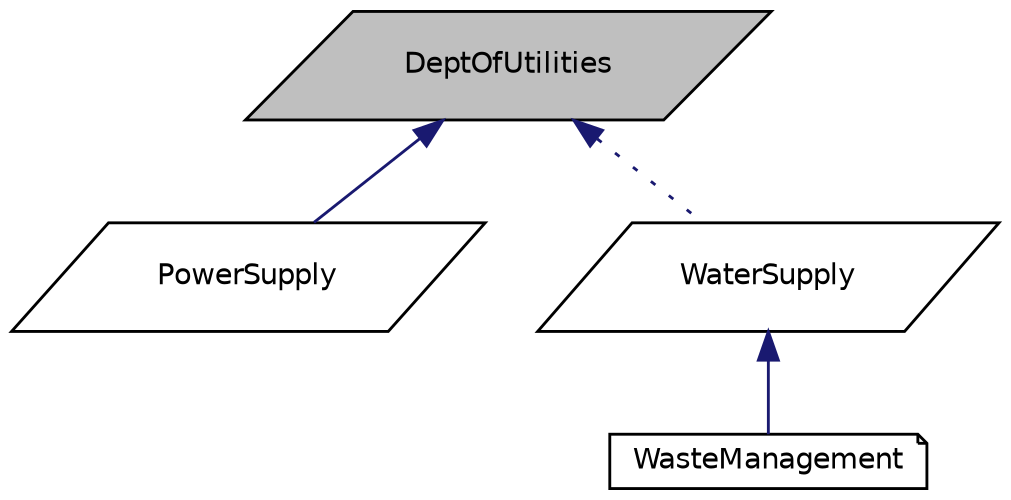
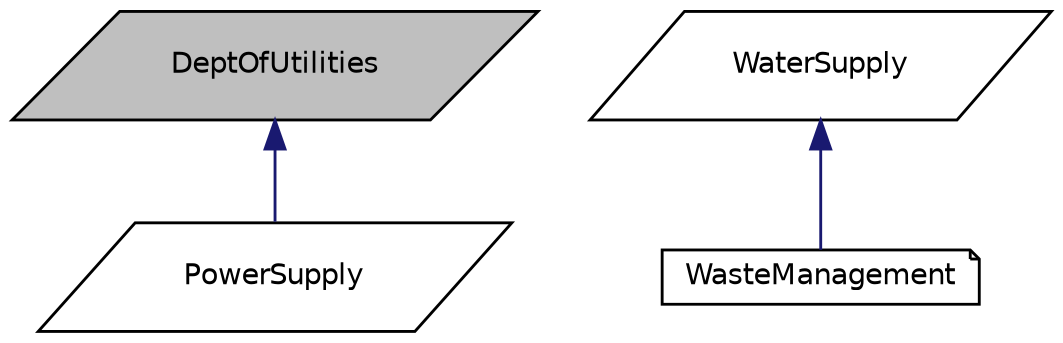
(650, 181) -> none
